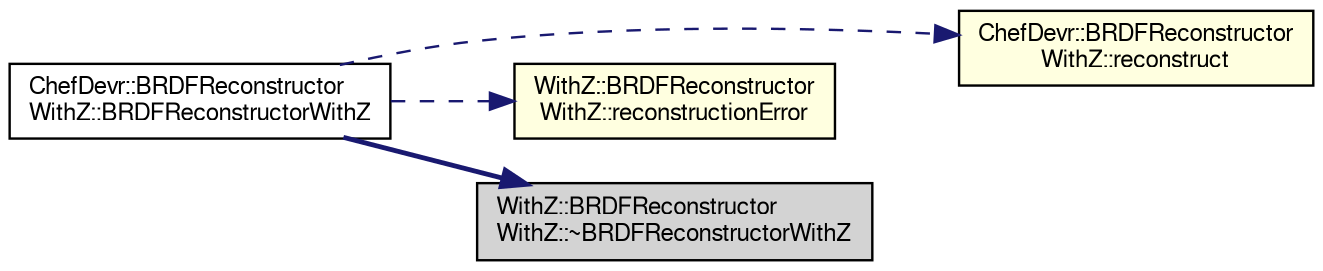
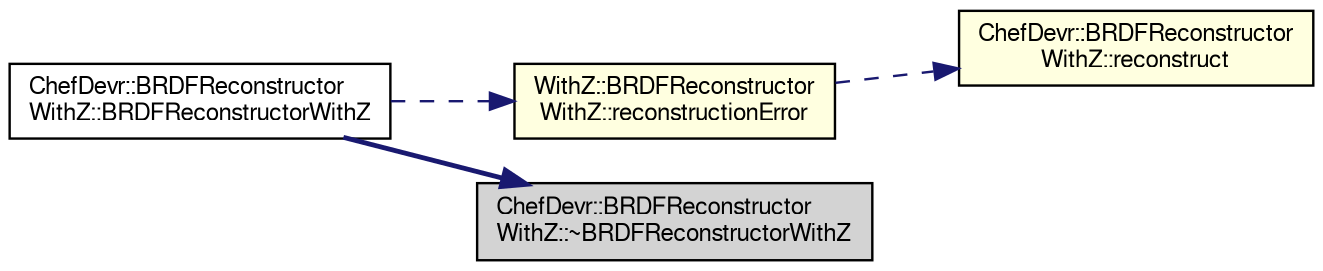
(636, 30) -> (885, 77)
(675, 222) -> (675, 222)
